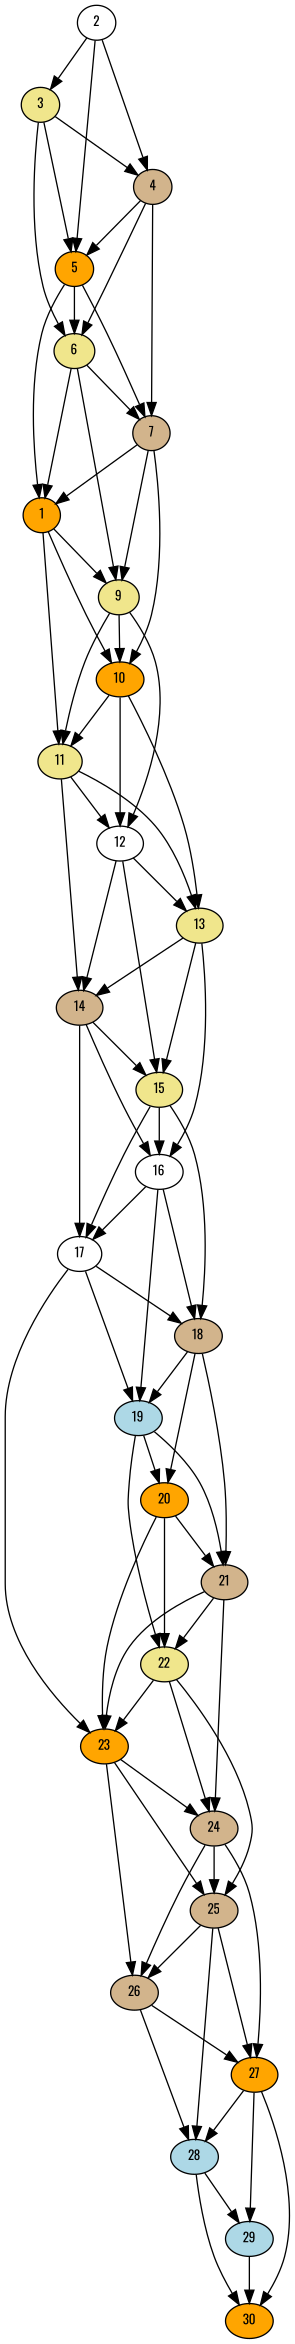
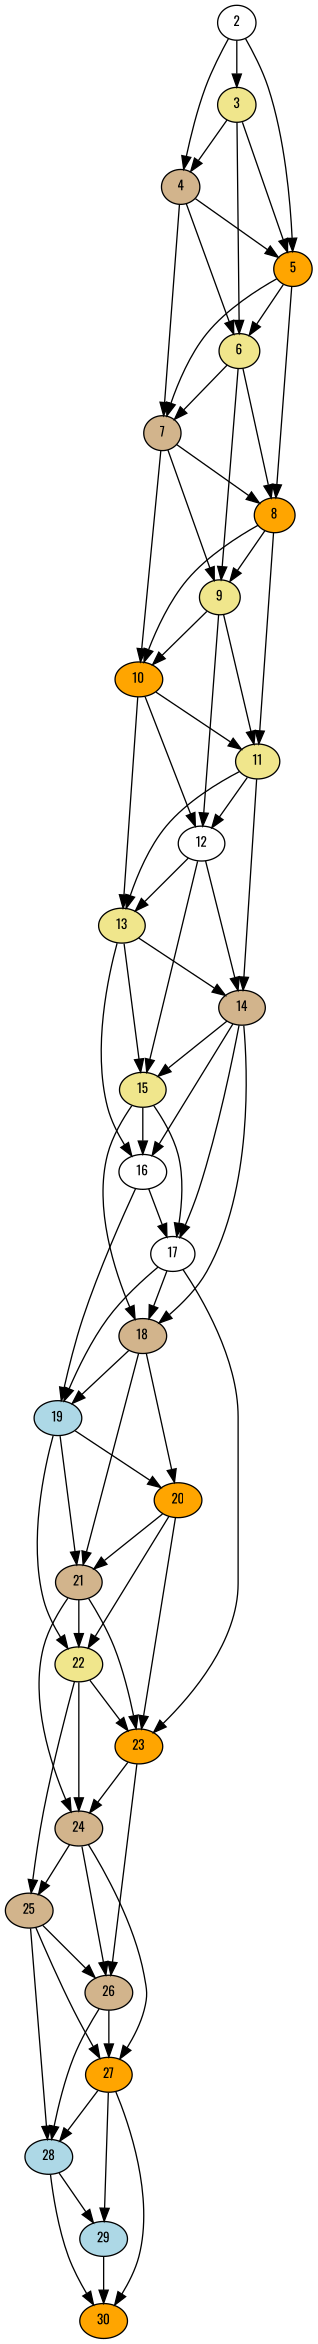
(42, 515) -> (275, 515)
(177, 1248) -> (238, 1180)
(156, 1823) -> none
